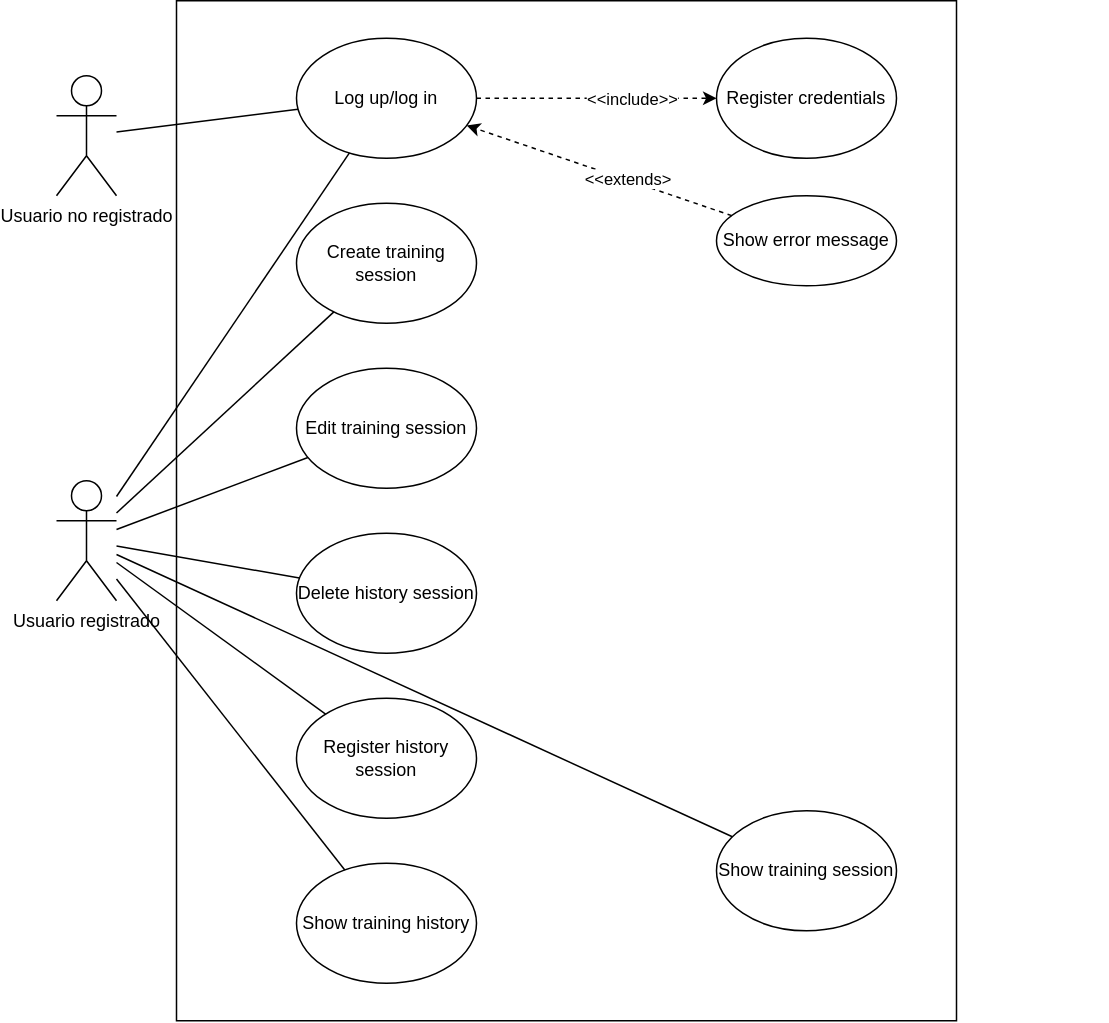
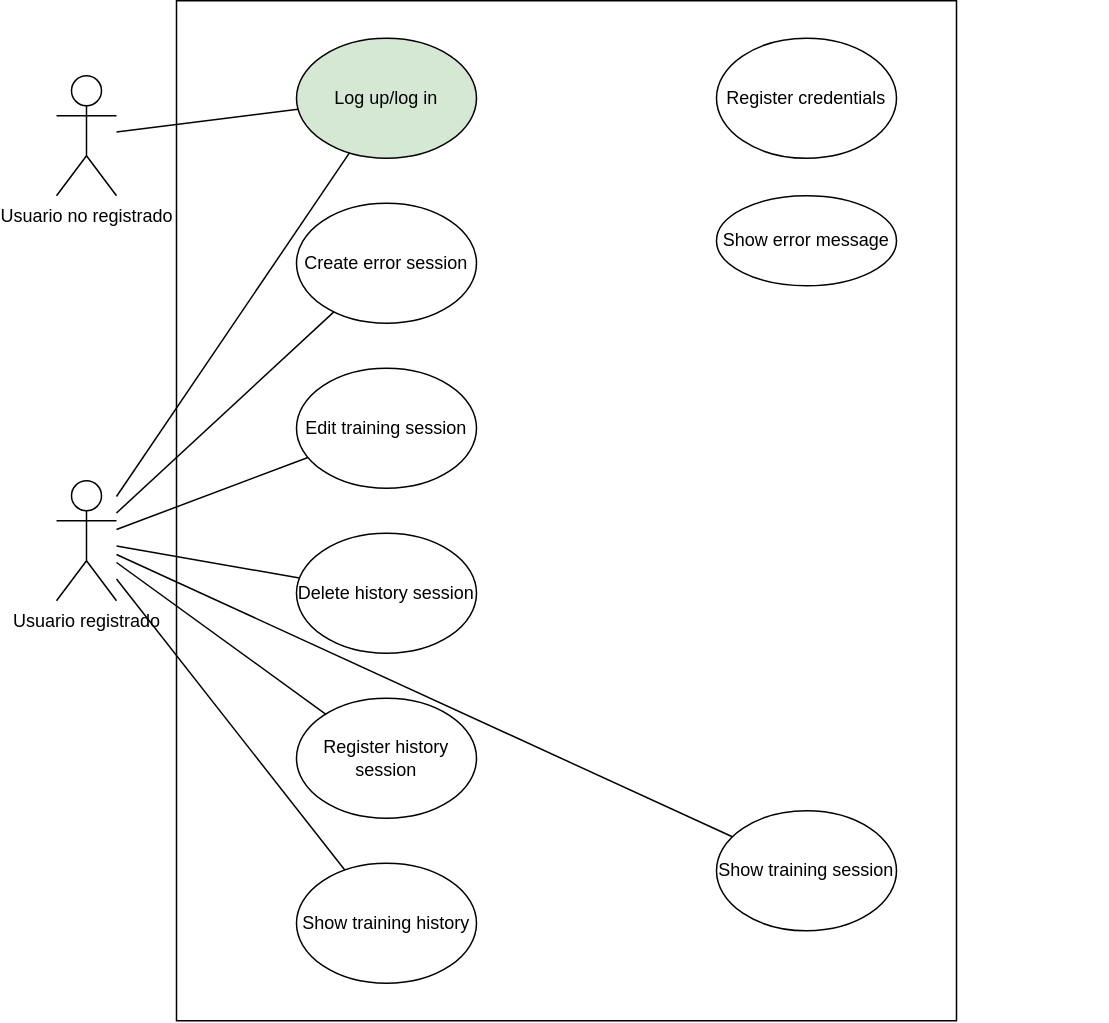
(386, 98) -> (386, 98)
(591, 98) -> none
(670, 195) -> none
(386, 263) -> (386, 263)
